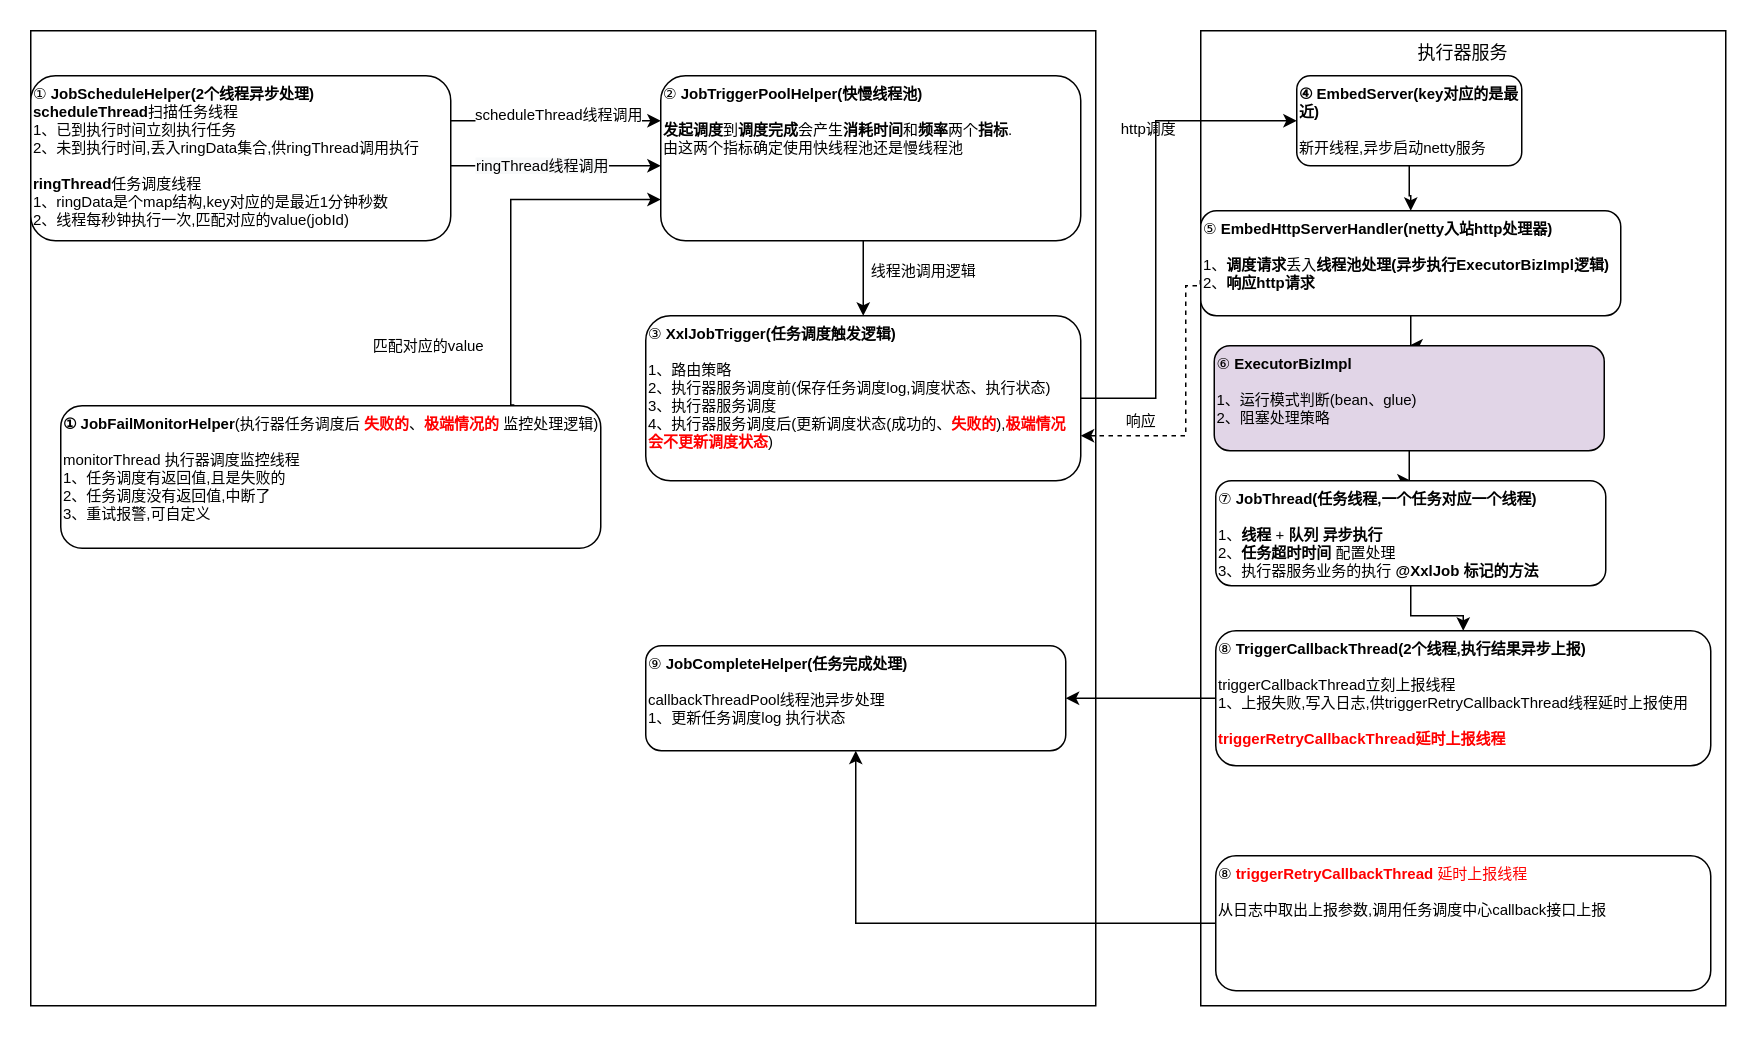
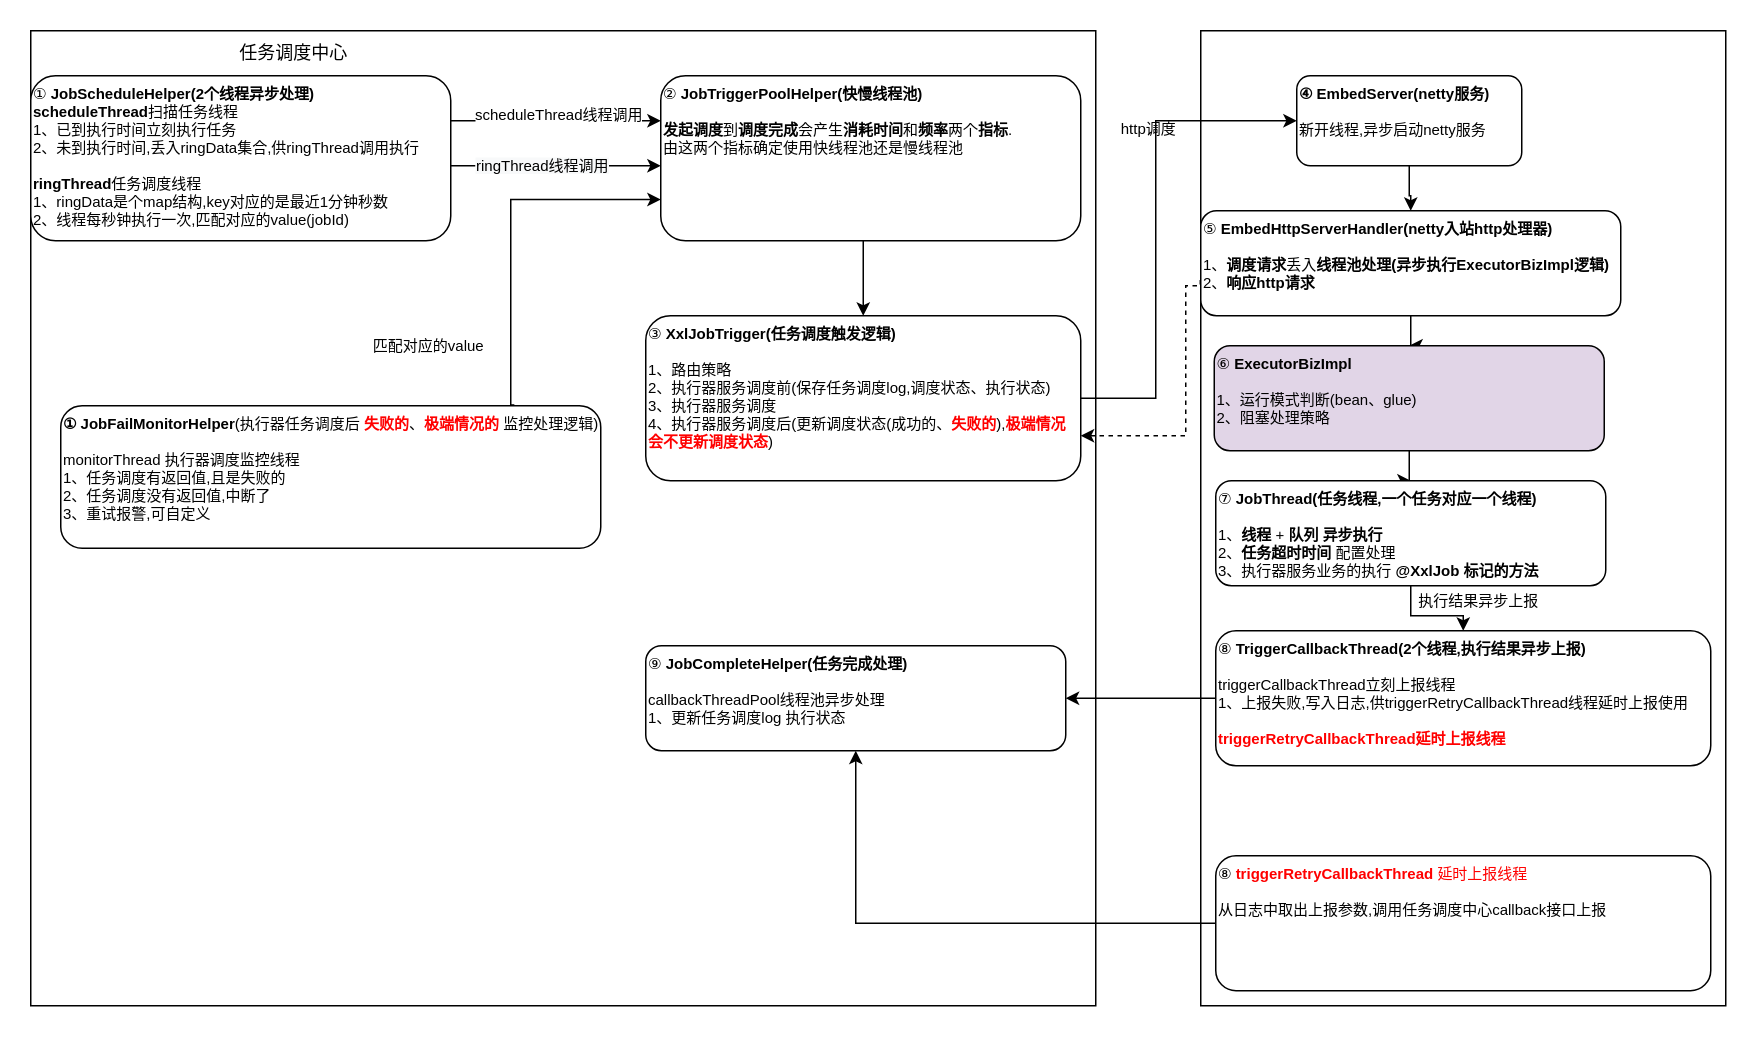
none -> (293, 53)
(1463, 53) -> none
(1411, 113) -> (1398, 104)
(923, 271) -> none
(1141, 421) -> none
none -> (1478, 601)
